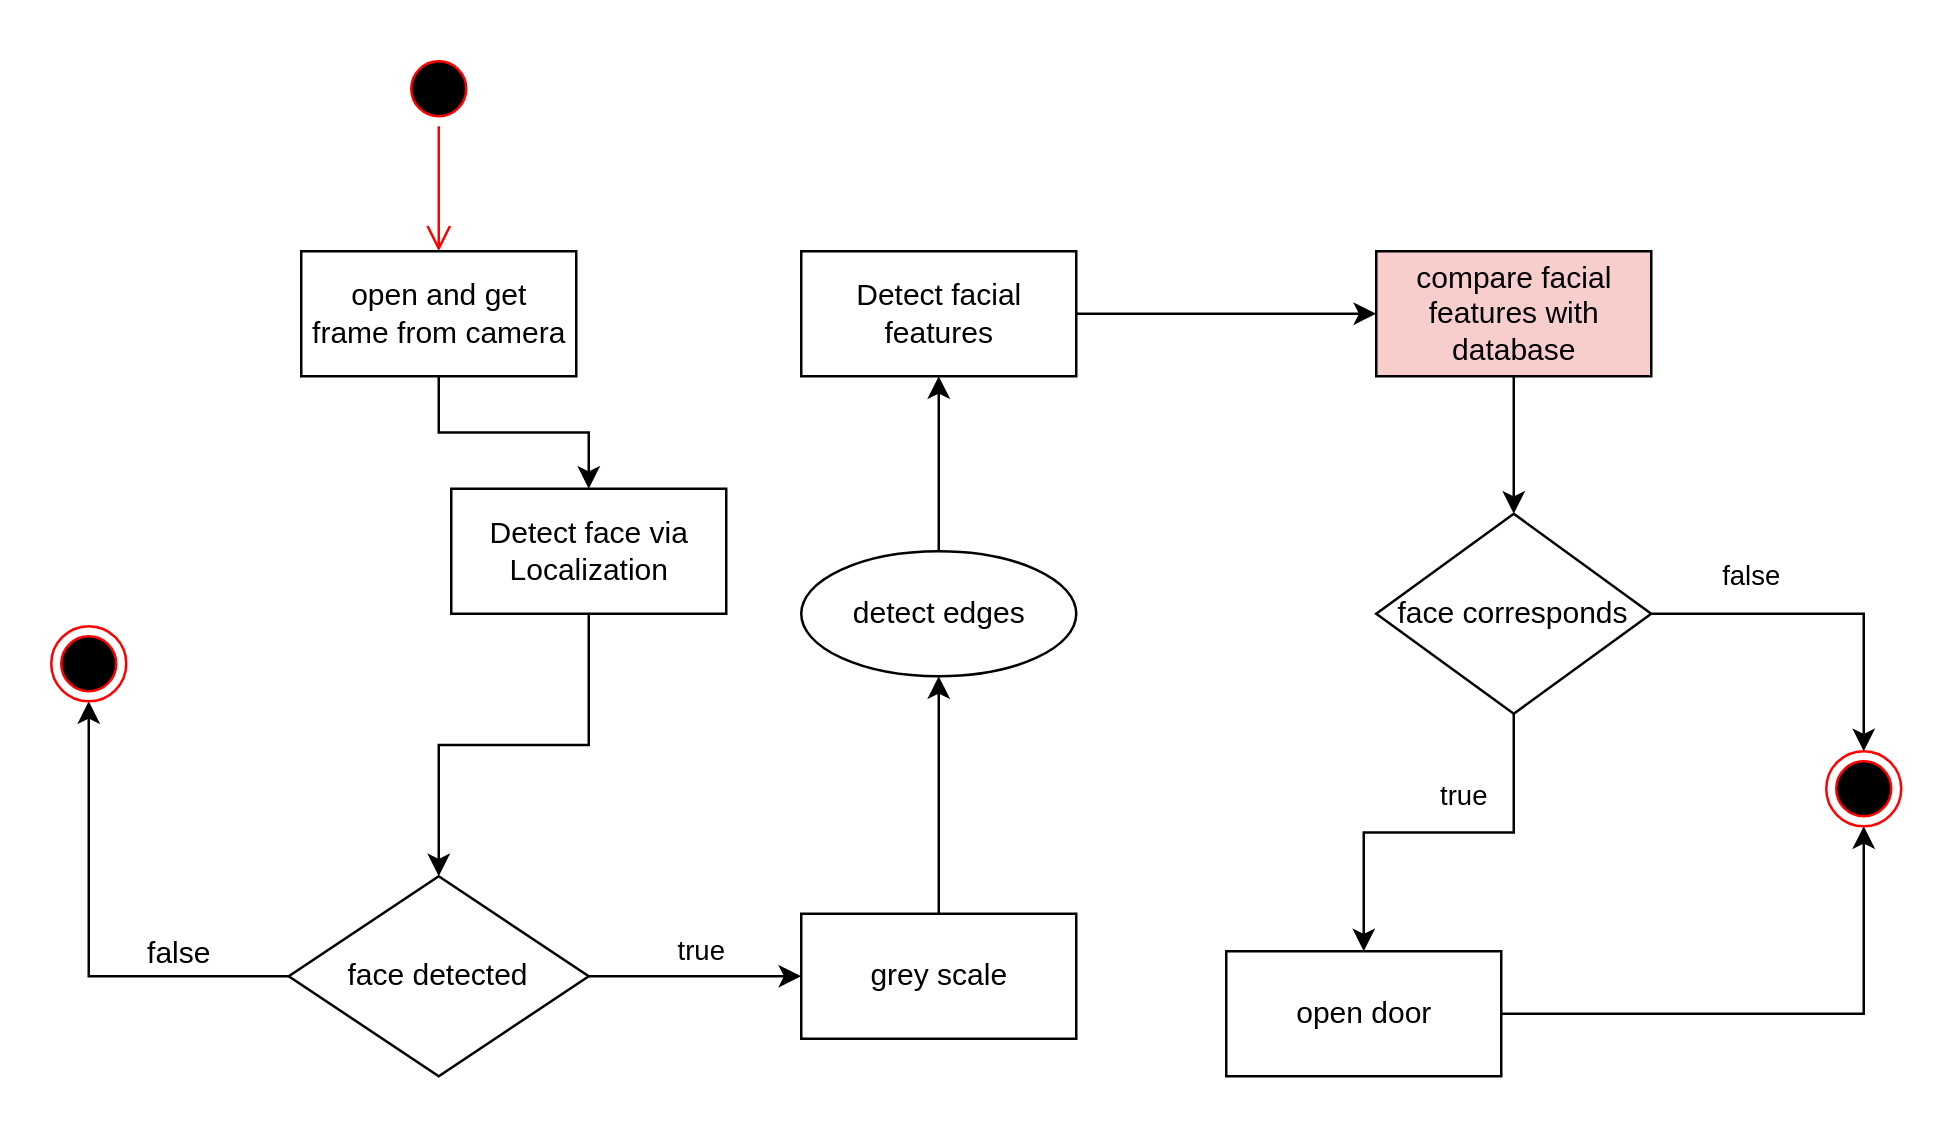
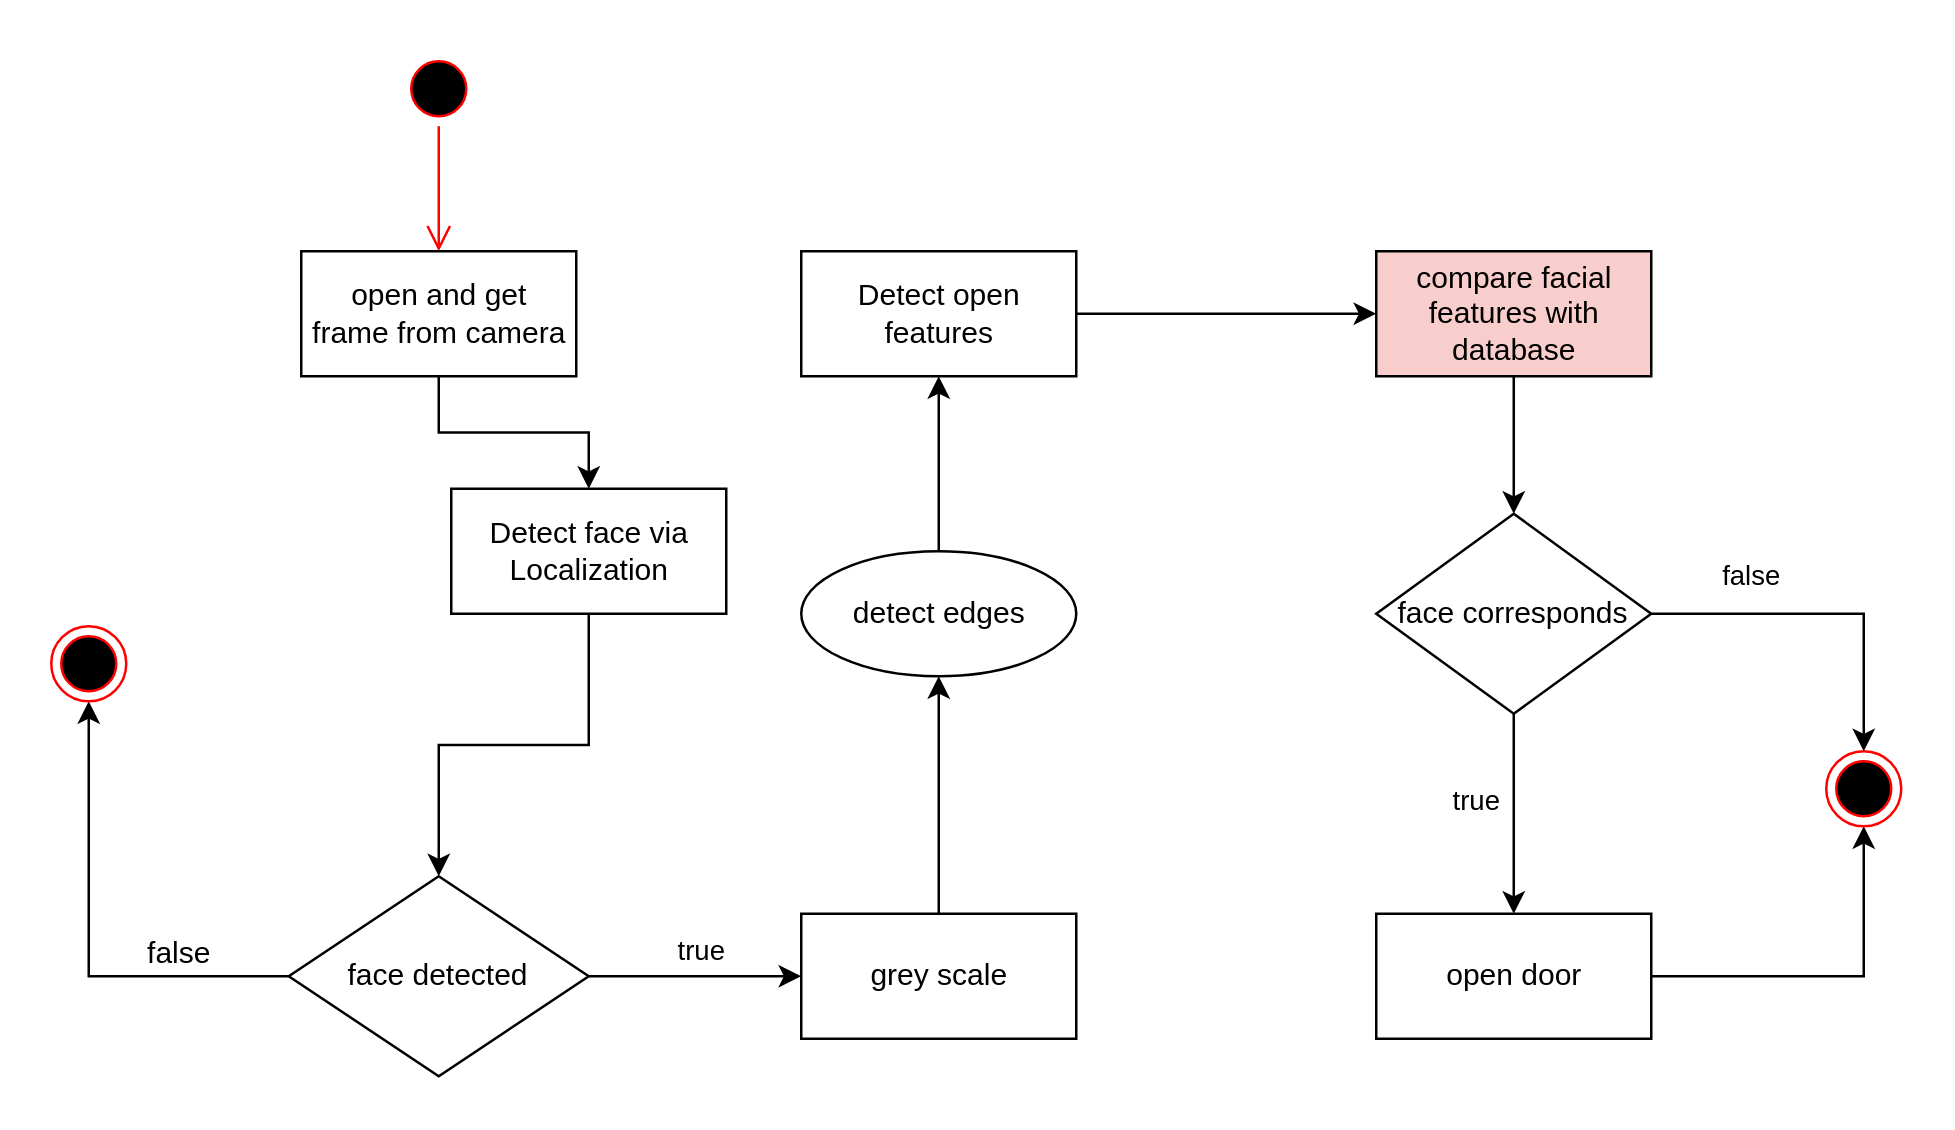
(940, 314) -> (940, 314)
(1364, 1014) -> (1514, 976)
